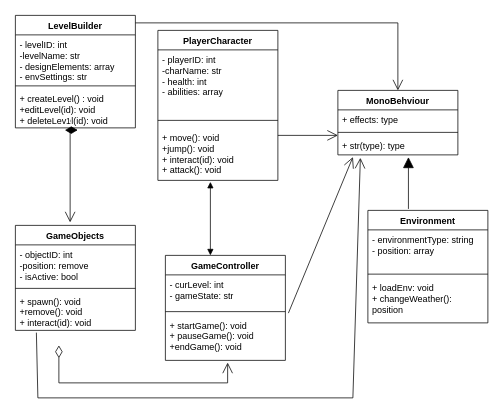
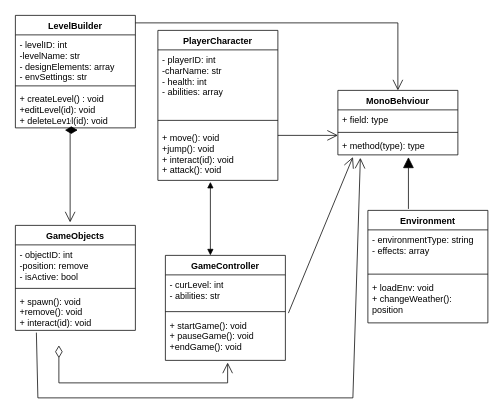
(377, 121) -> (369, 121)
(382, 146) -> (389, 146)
(429, 251) -> (429, 251)
(207, 291) -> (202, 291)
